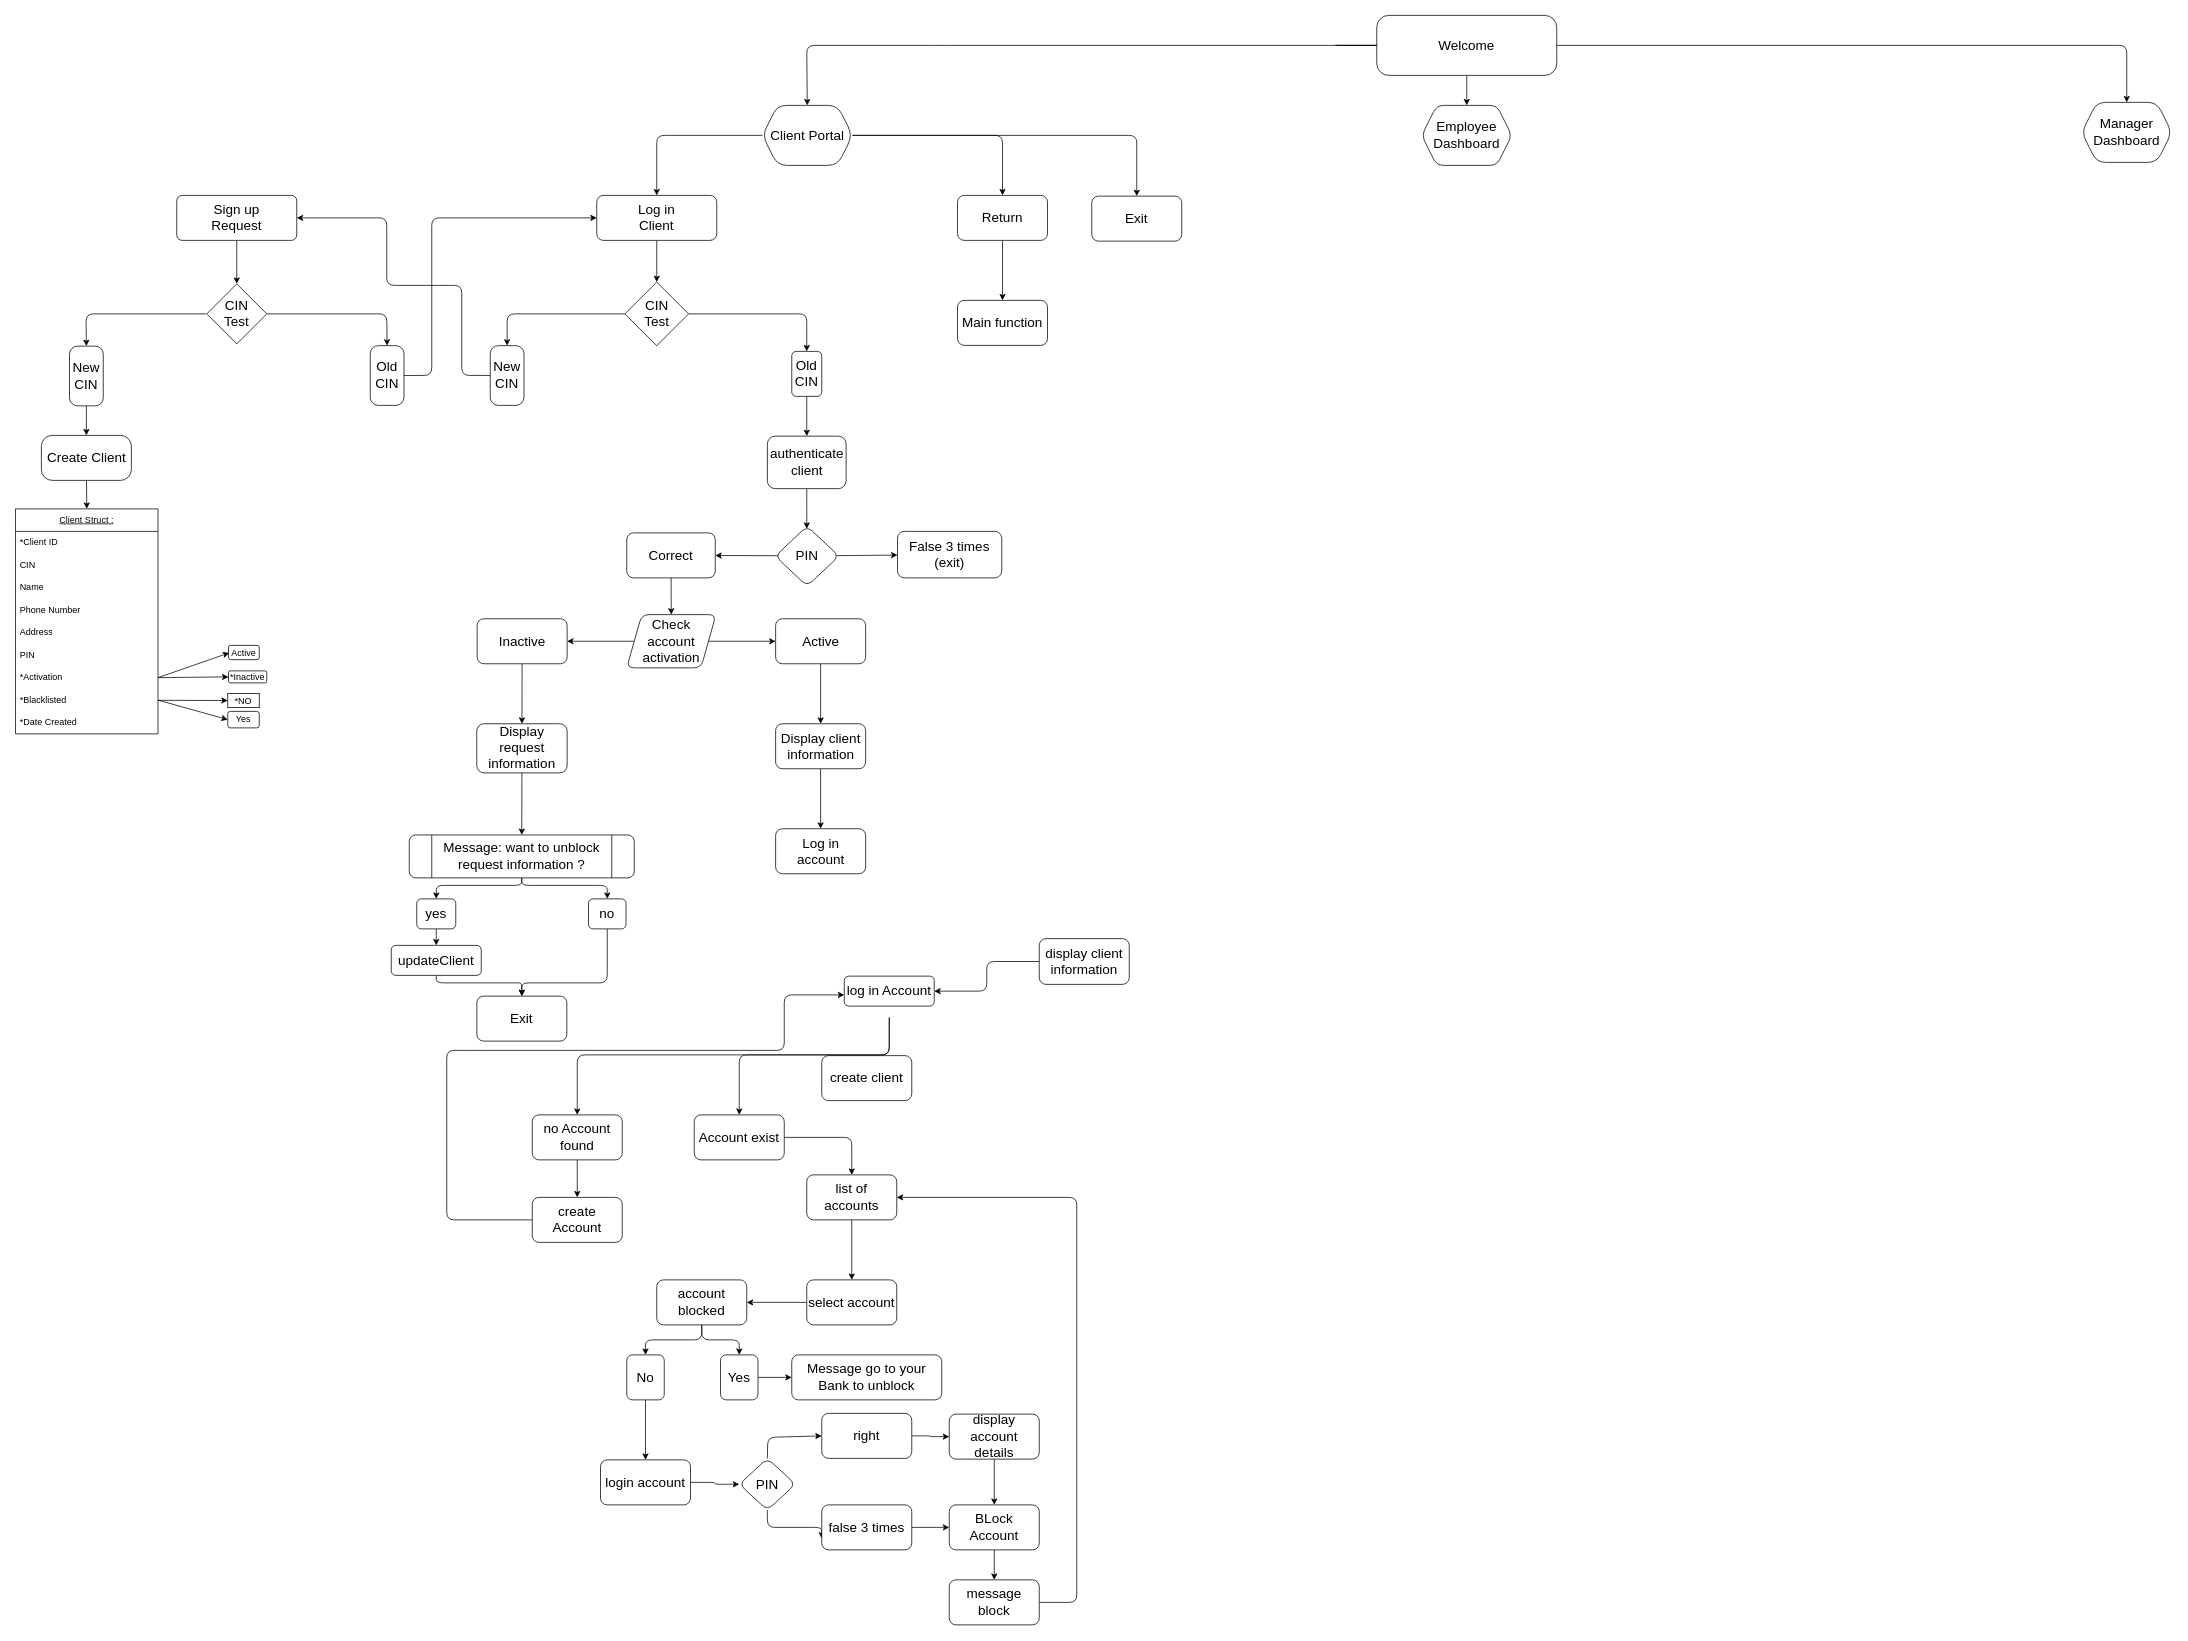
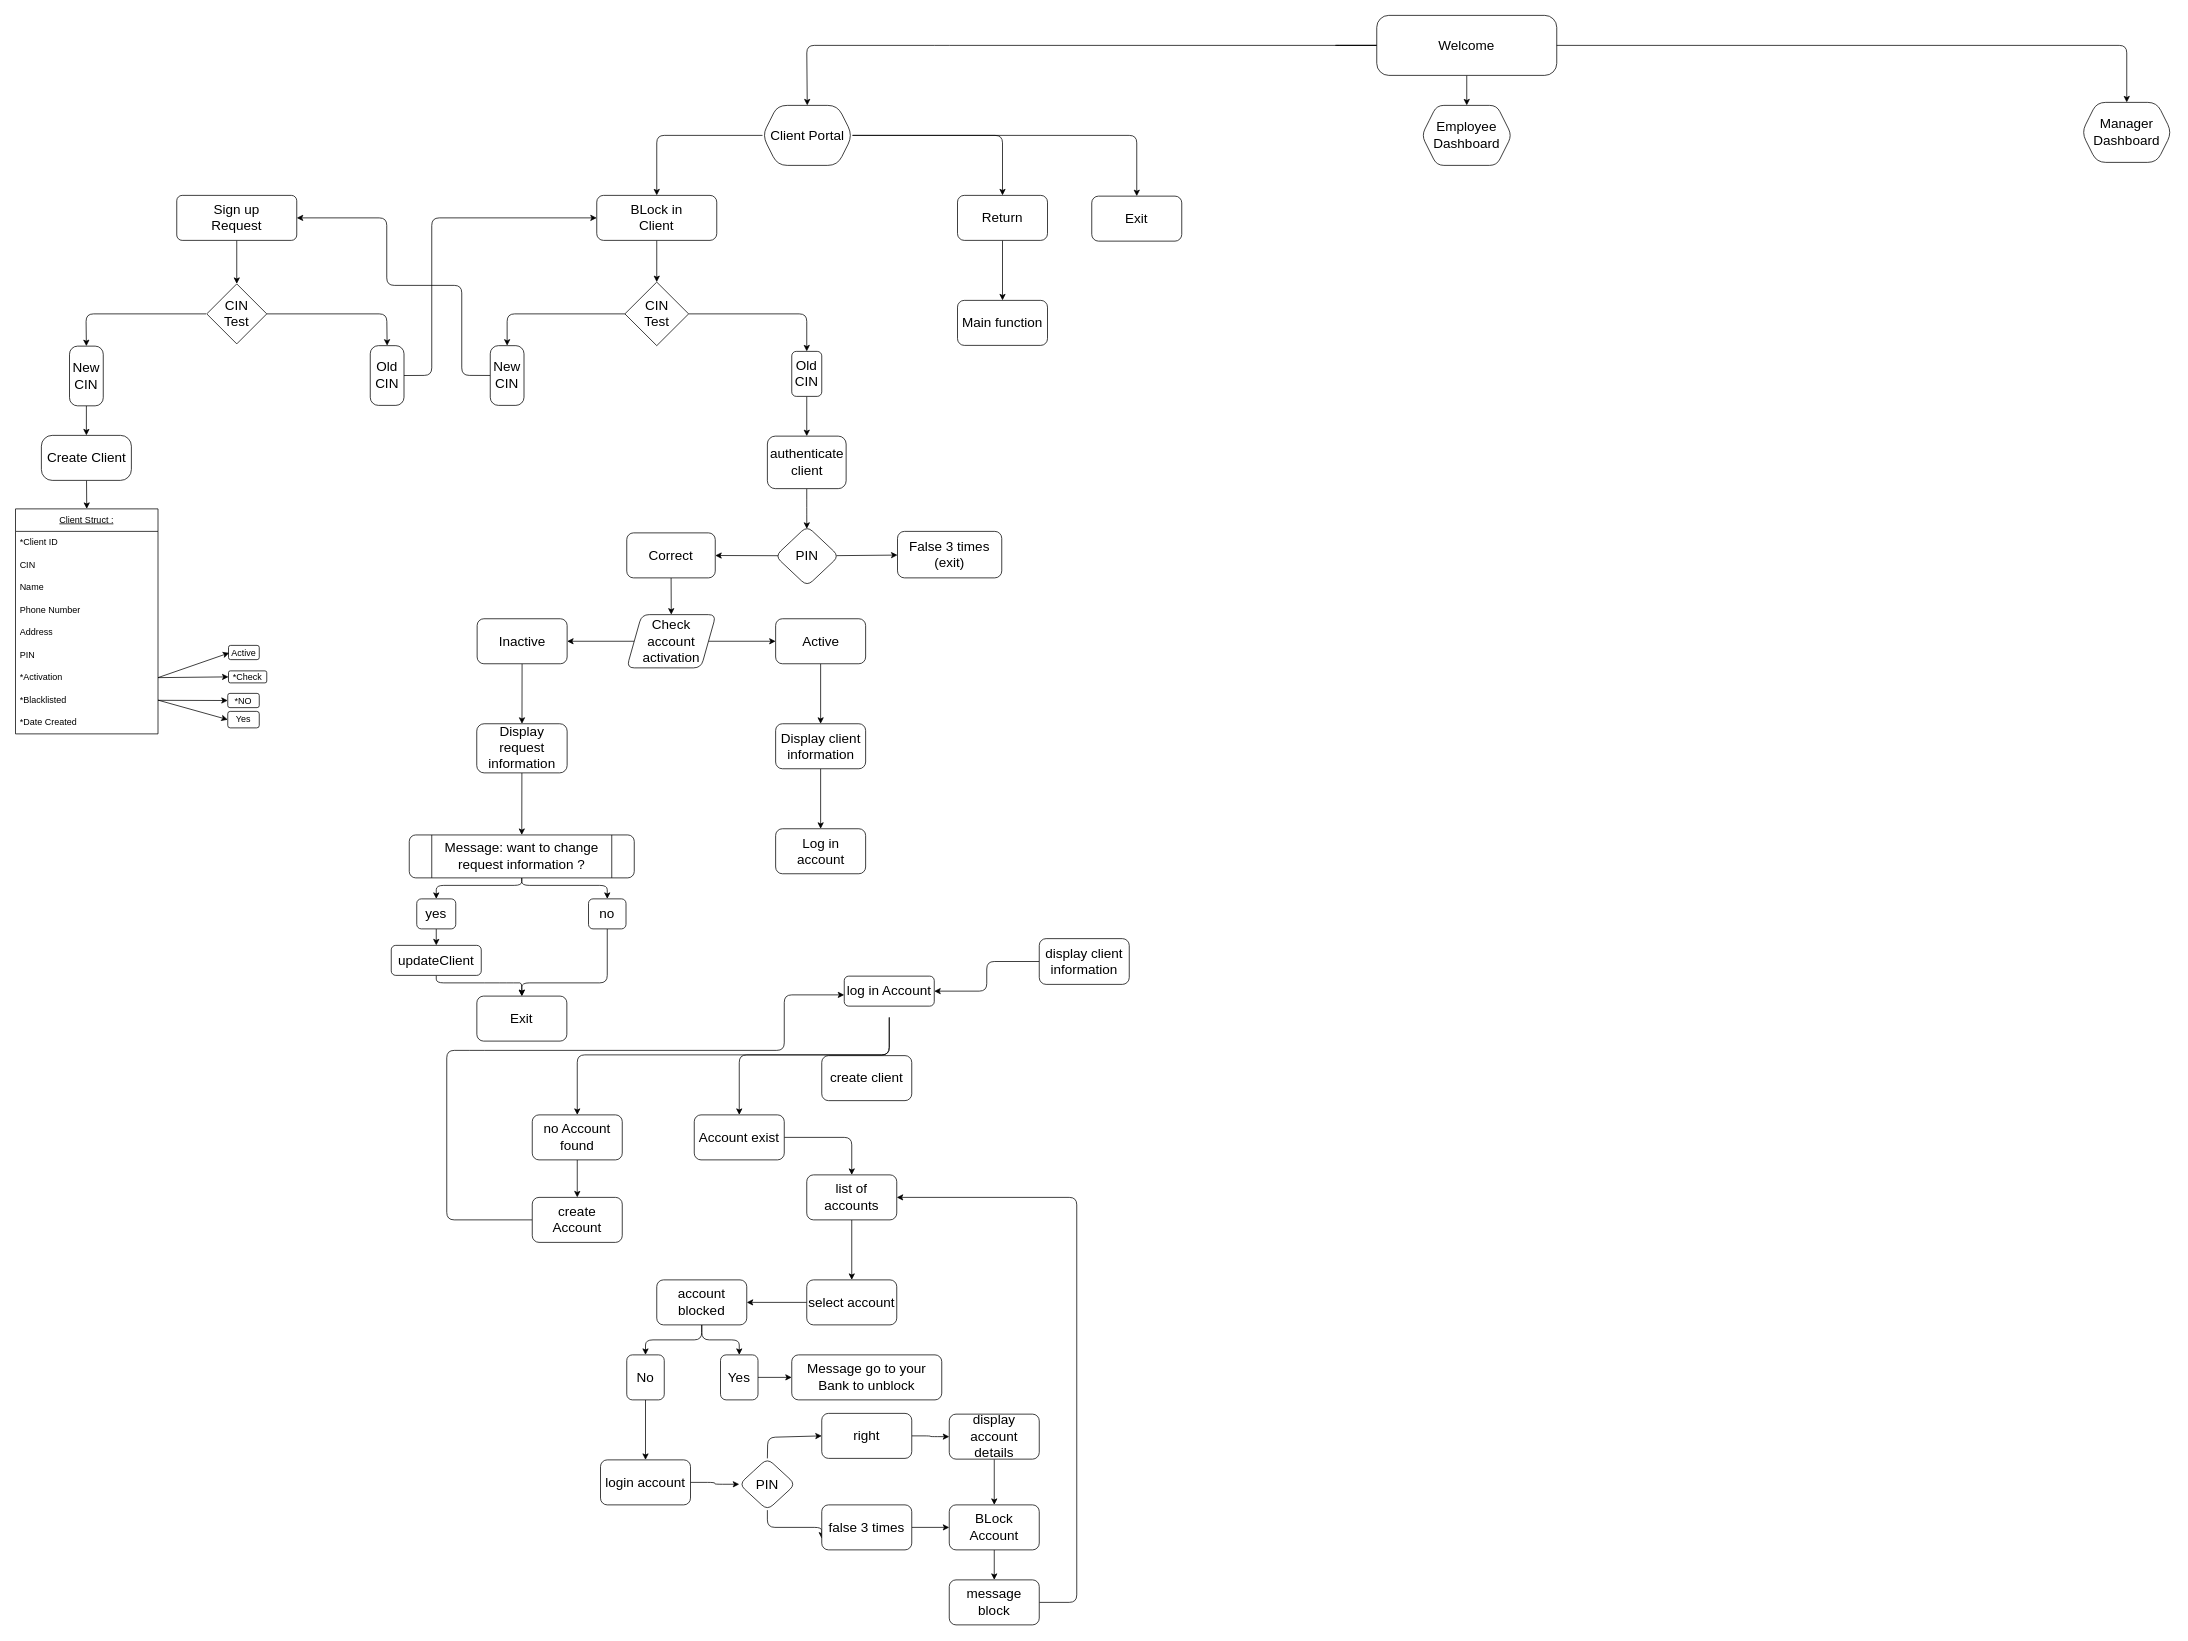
(657, 218) -> (657, 218)
(248, 677) -> (248, 677)
(243, 701) -> (243, 701)
(522, 856) -> (522, 856)
